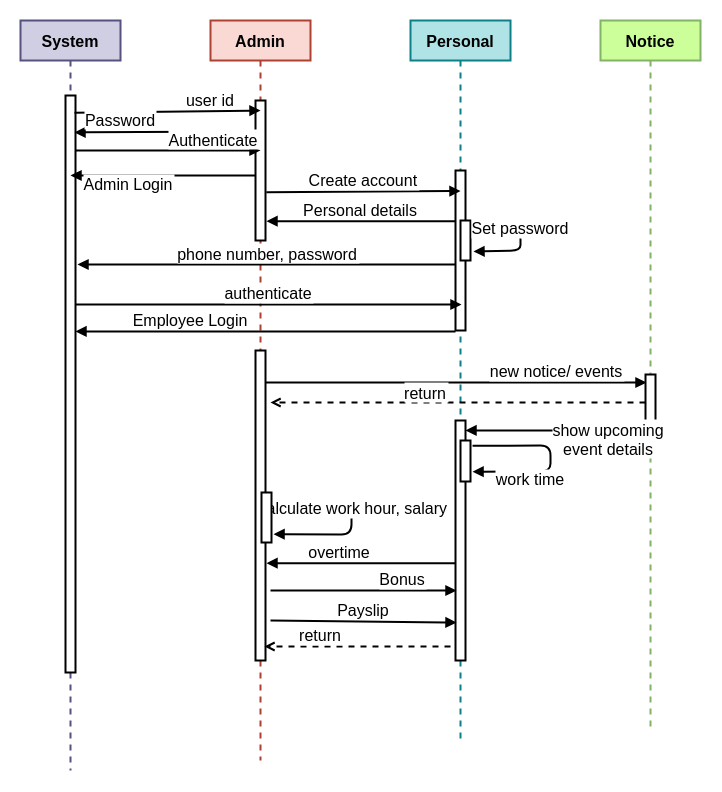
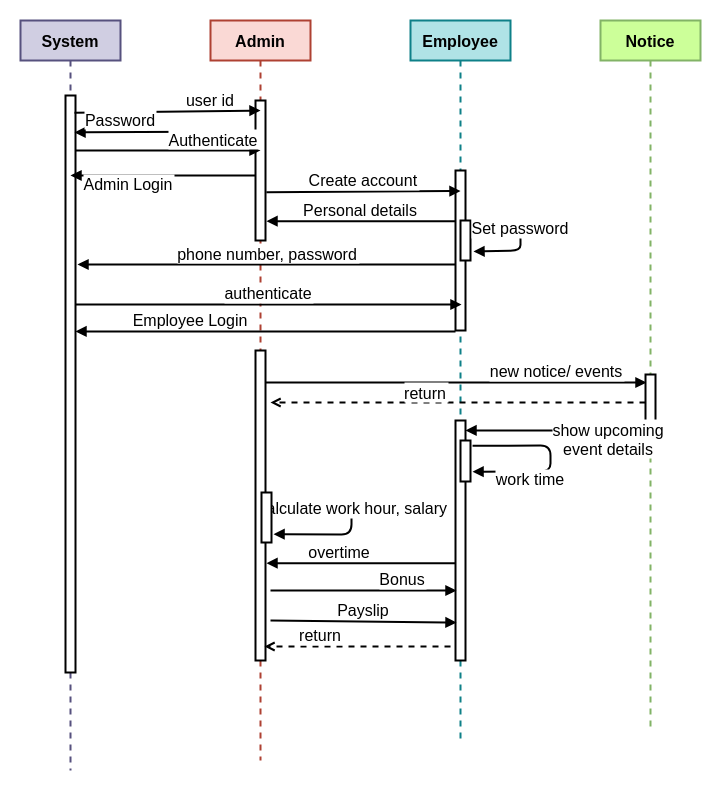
(460, 42) -> (460, 42)
